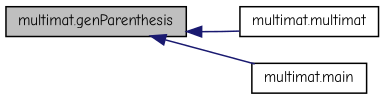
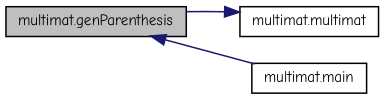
(221, 32) -> (206, 12)
